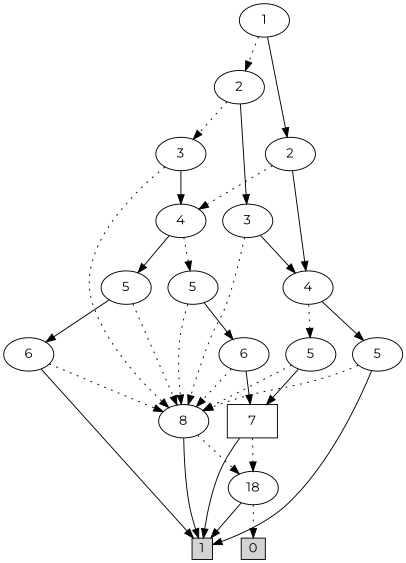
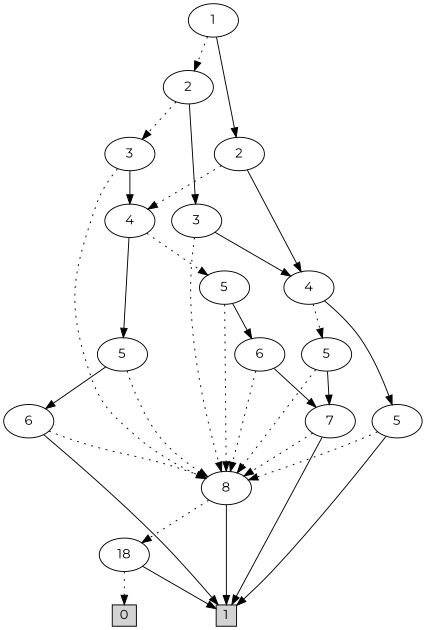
(252, 421) -> (330, 421)
(253, 450) -> (282, 452)
